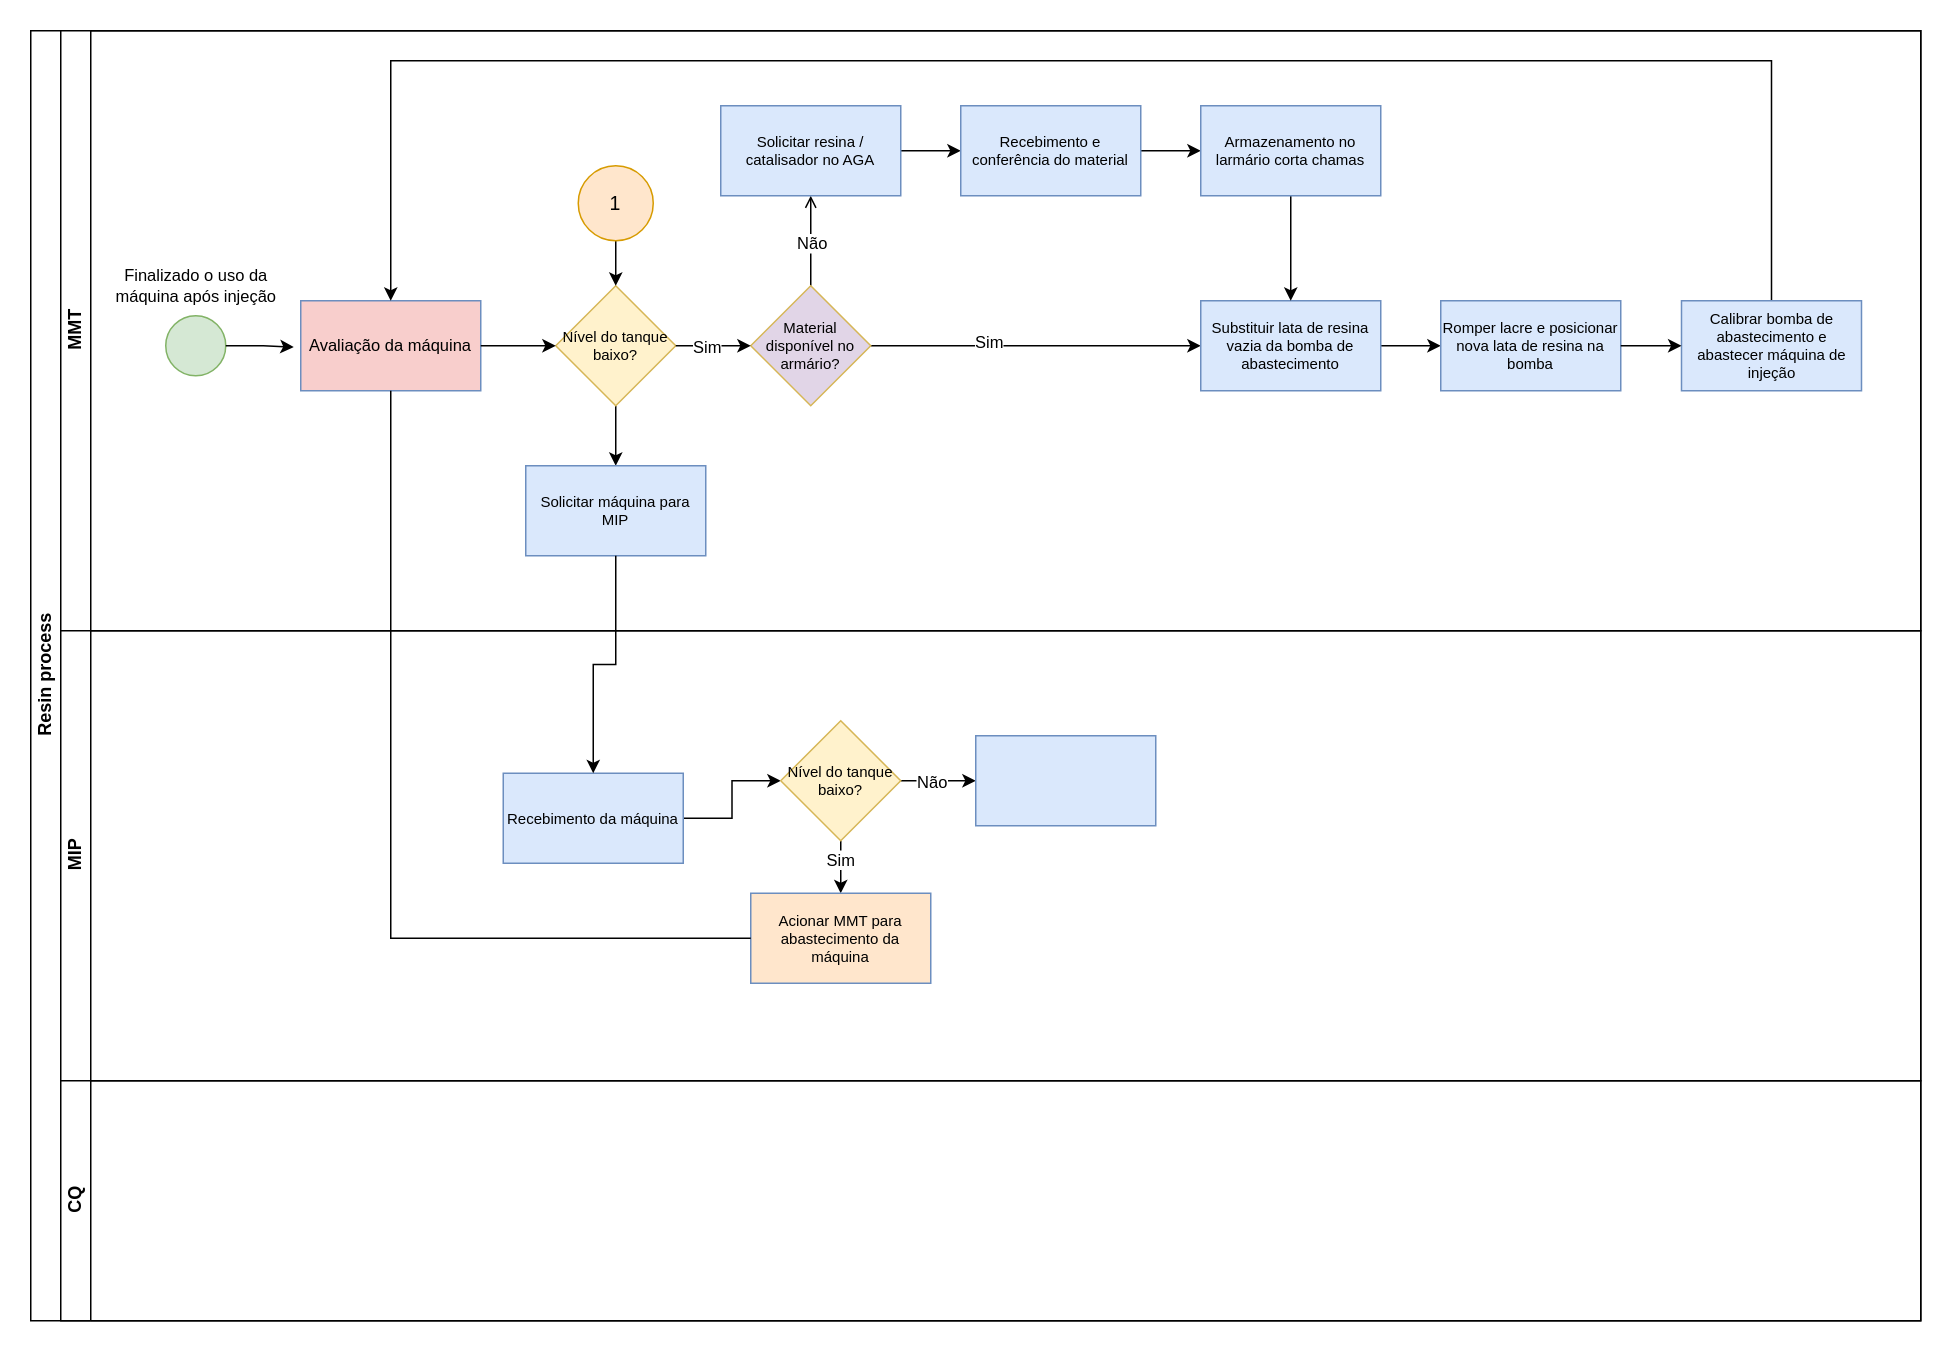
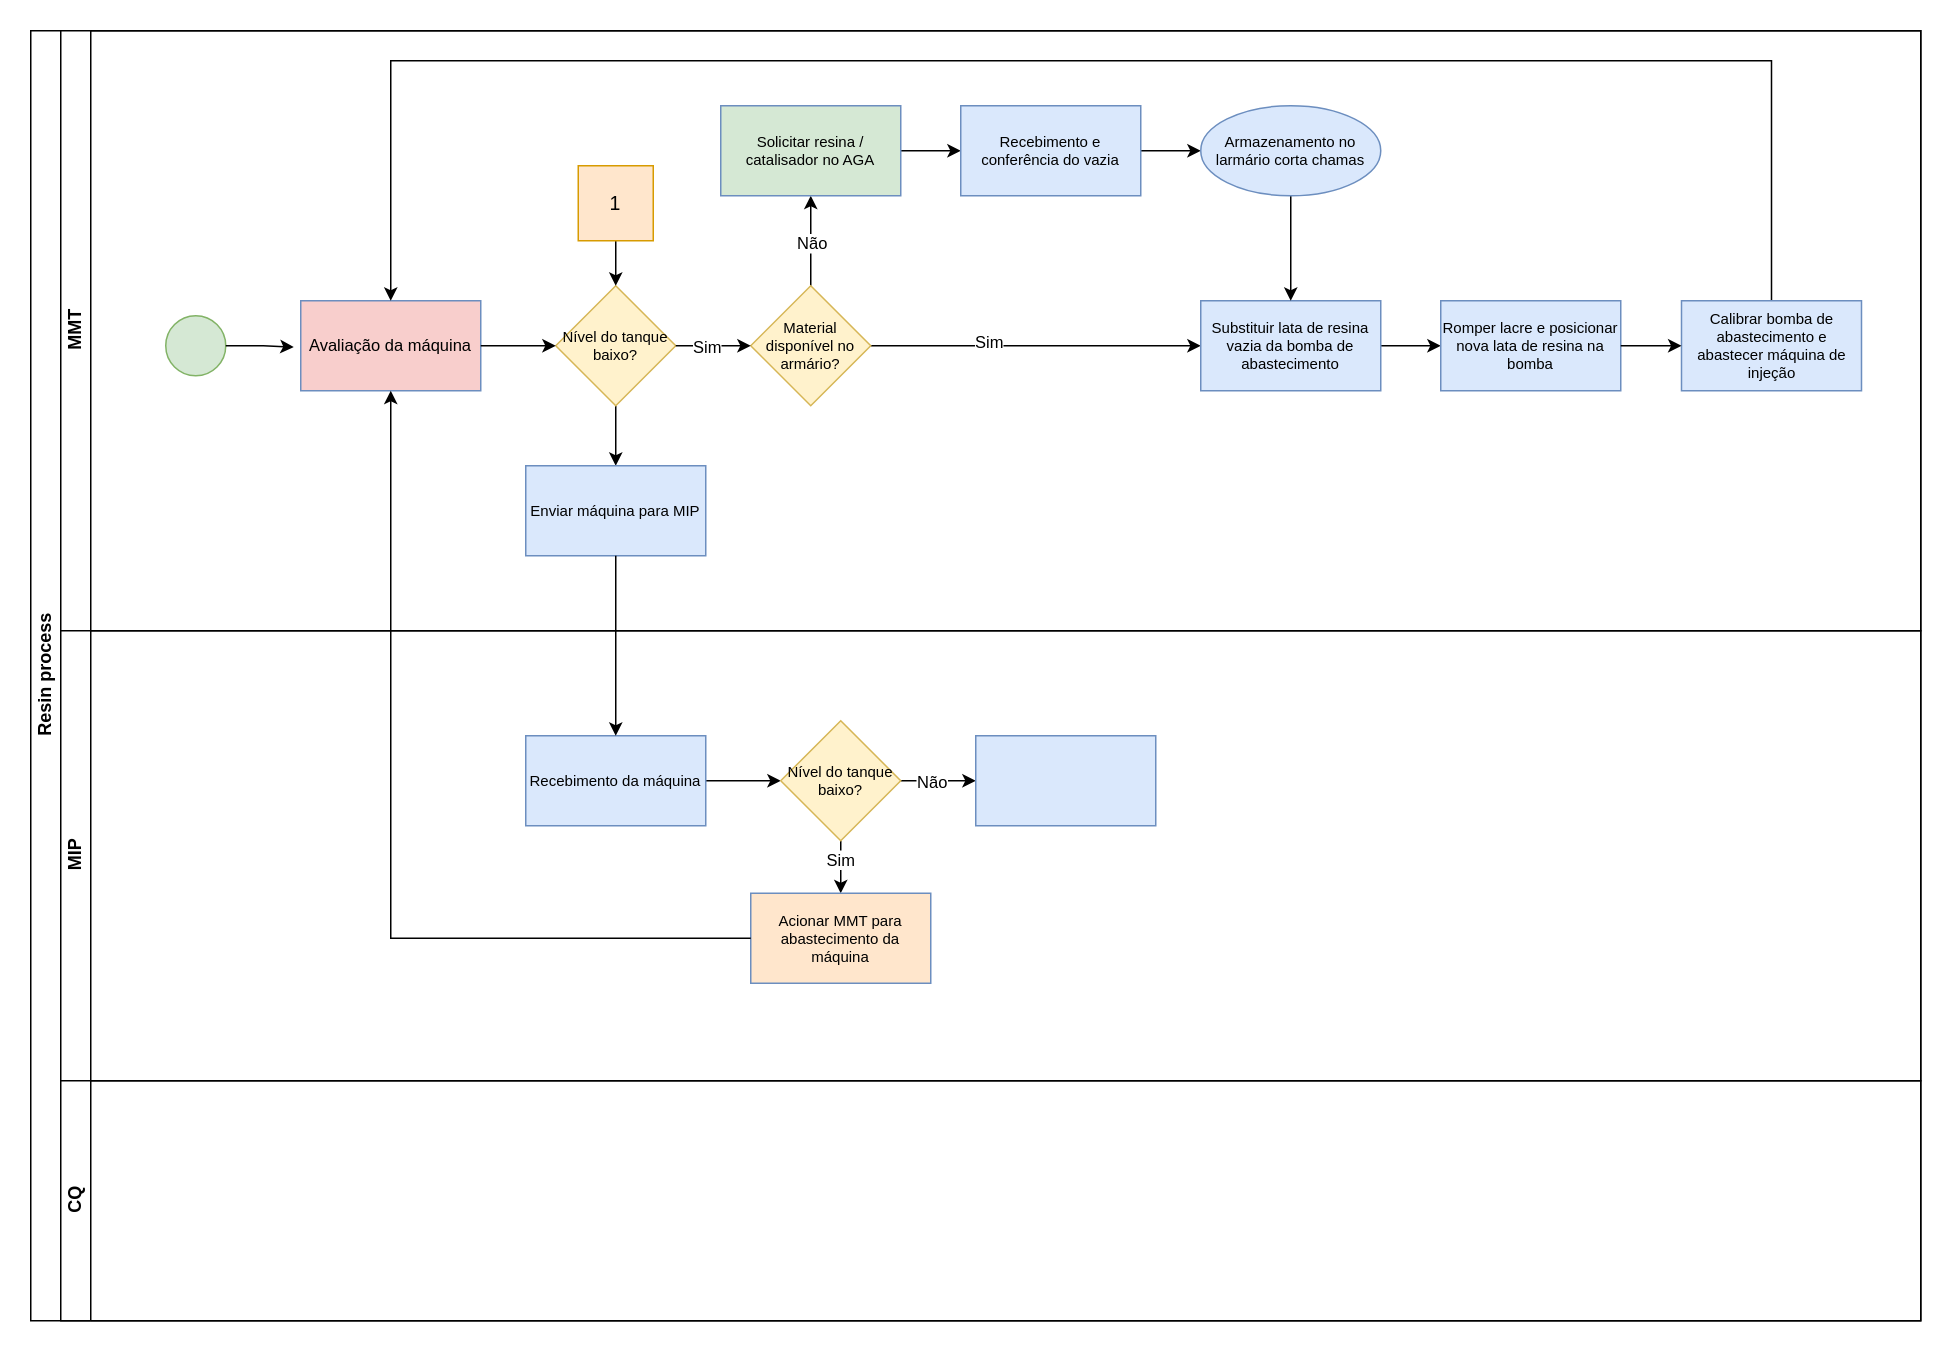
(811, 151) -> (811, 151)
(1051, 151) -> (1051, 151)
(1291, 151) -> (1291, 151)
(616, 203) -> (616, 203)
(811, 204) -> (811, 207)
(196, 286) -> none
(811, 346) -> (811, 346)
(391, 397) -> (391, 402)
(616, 511) -> (616, 511)
(593, 818) -> (616, 781)
